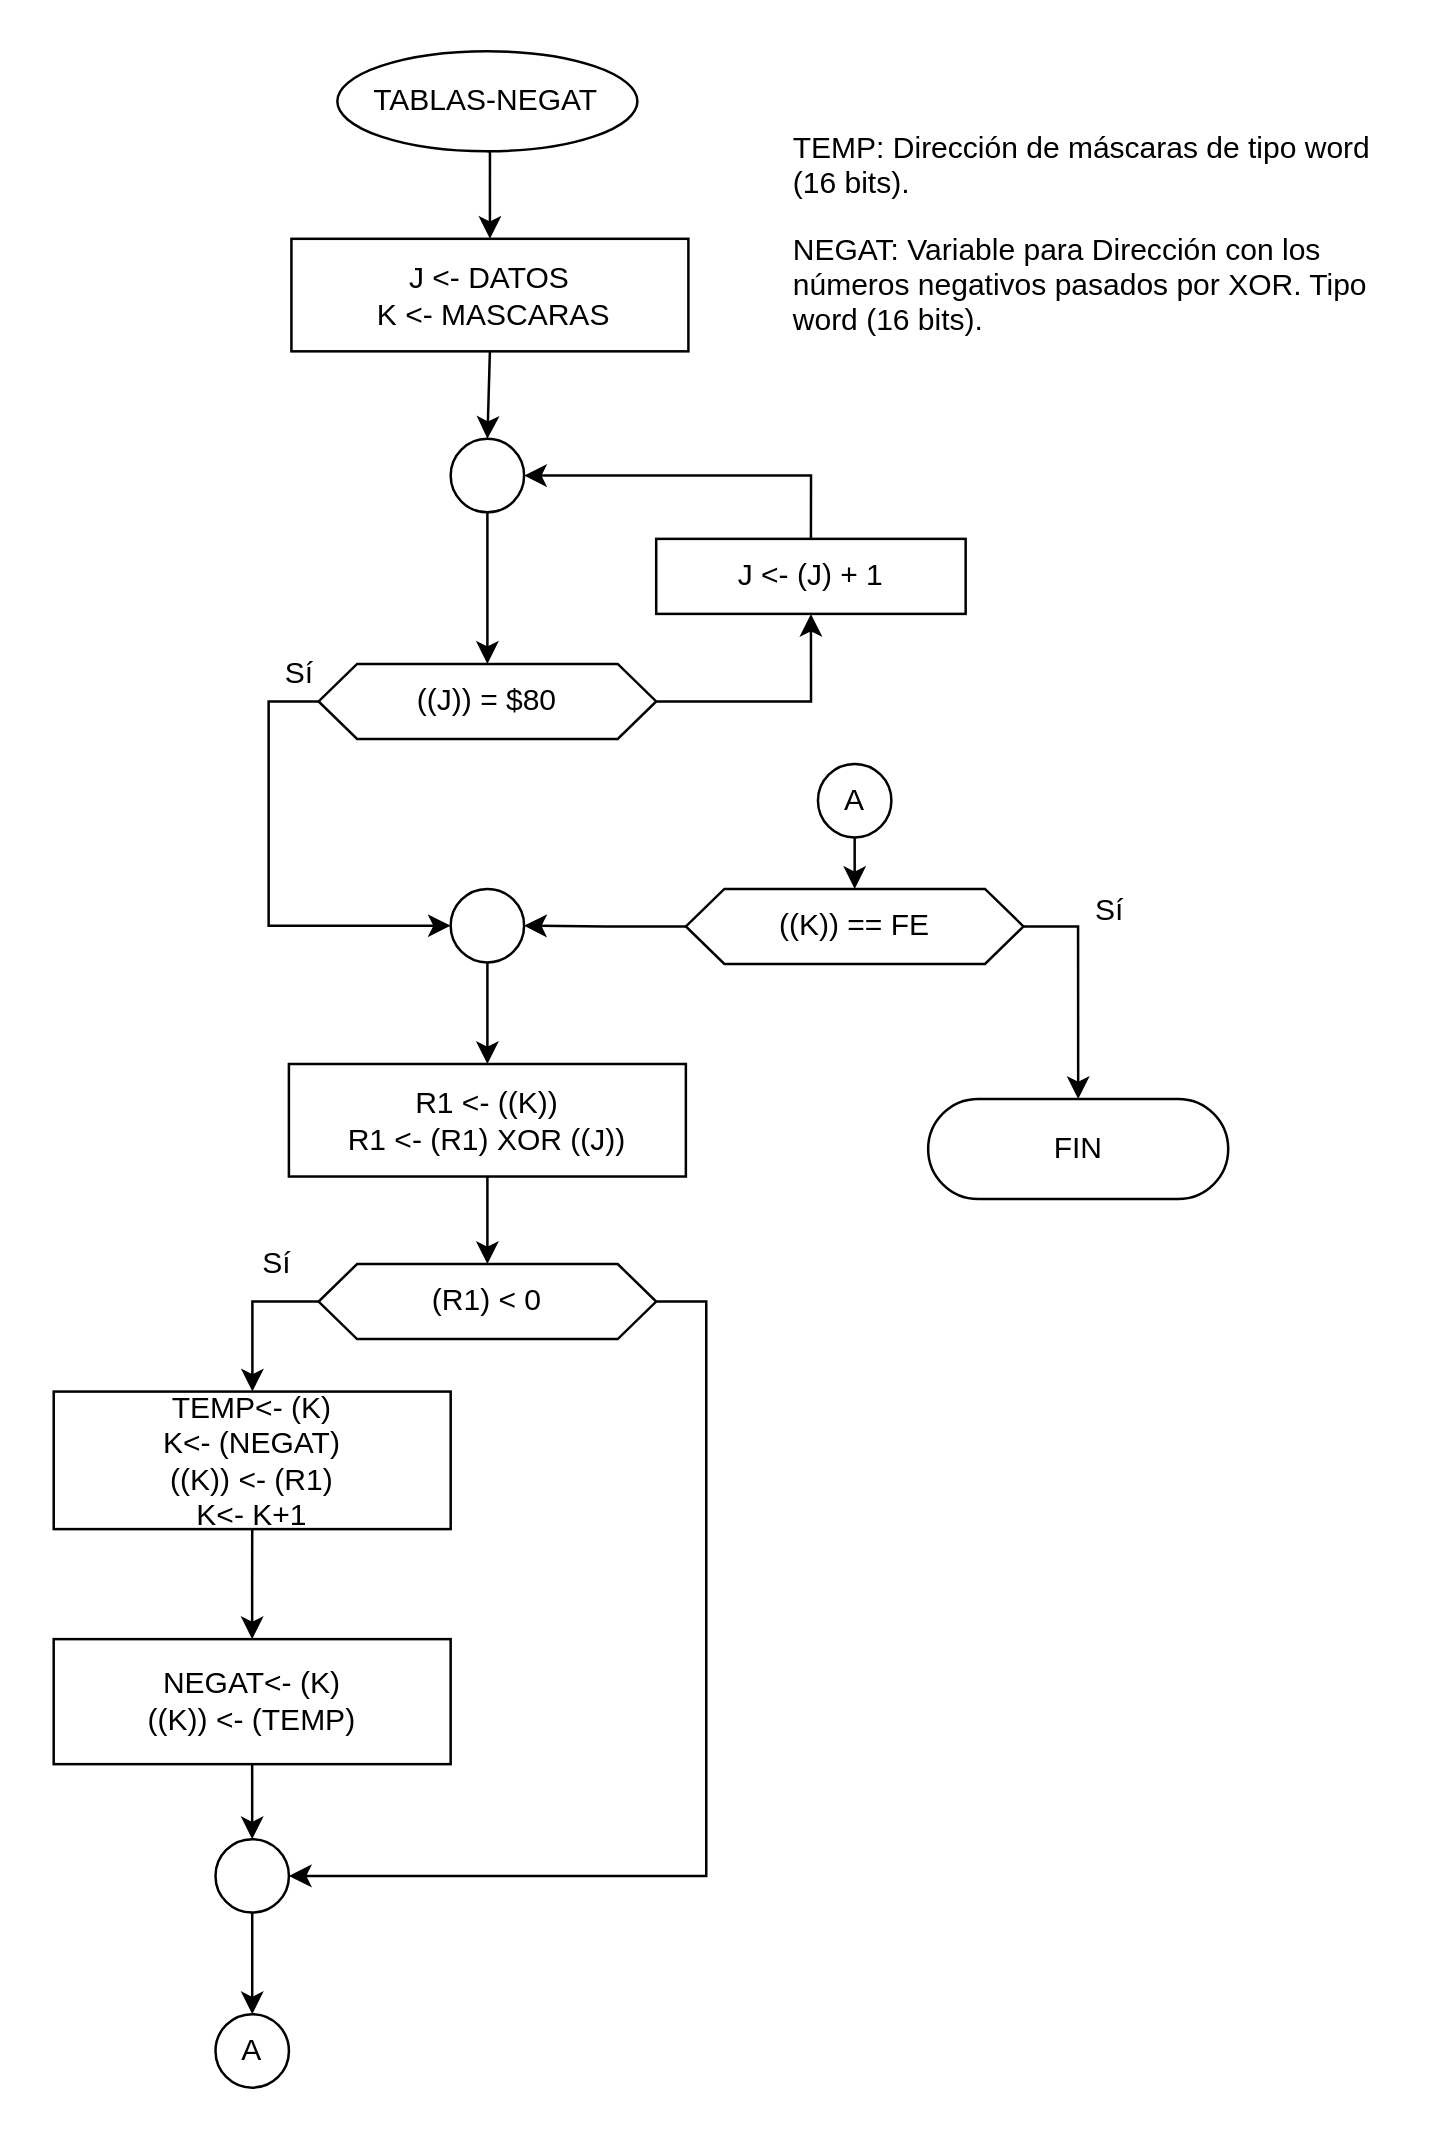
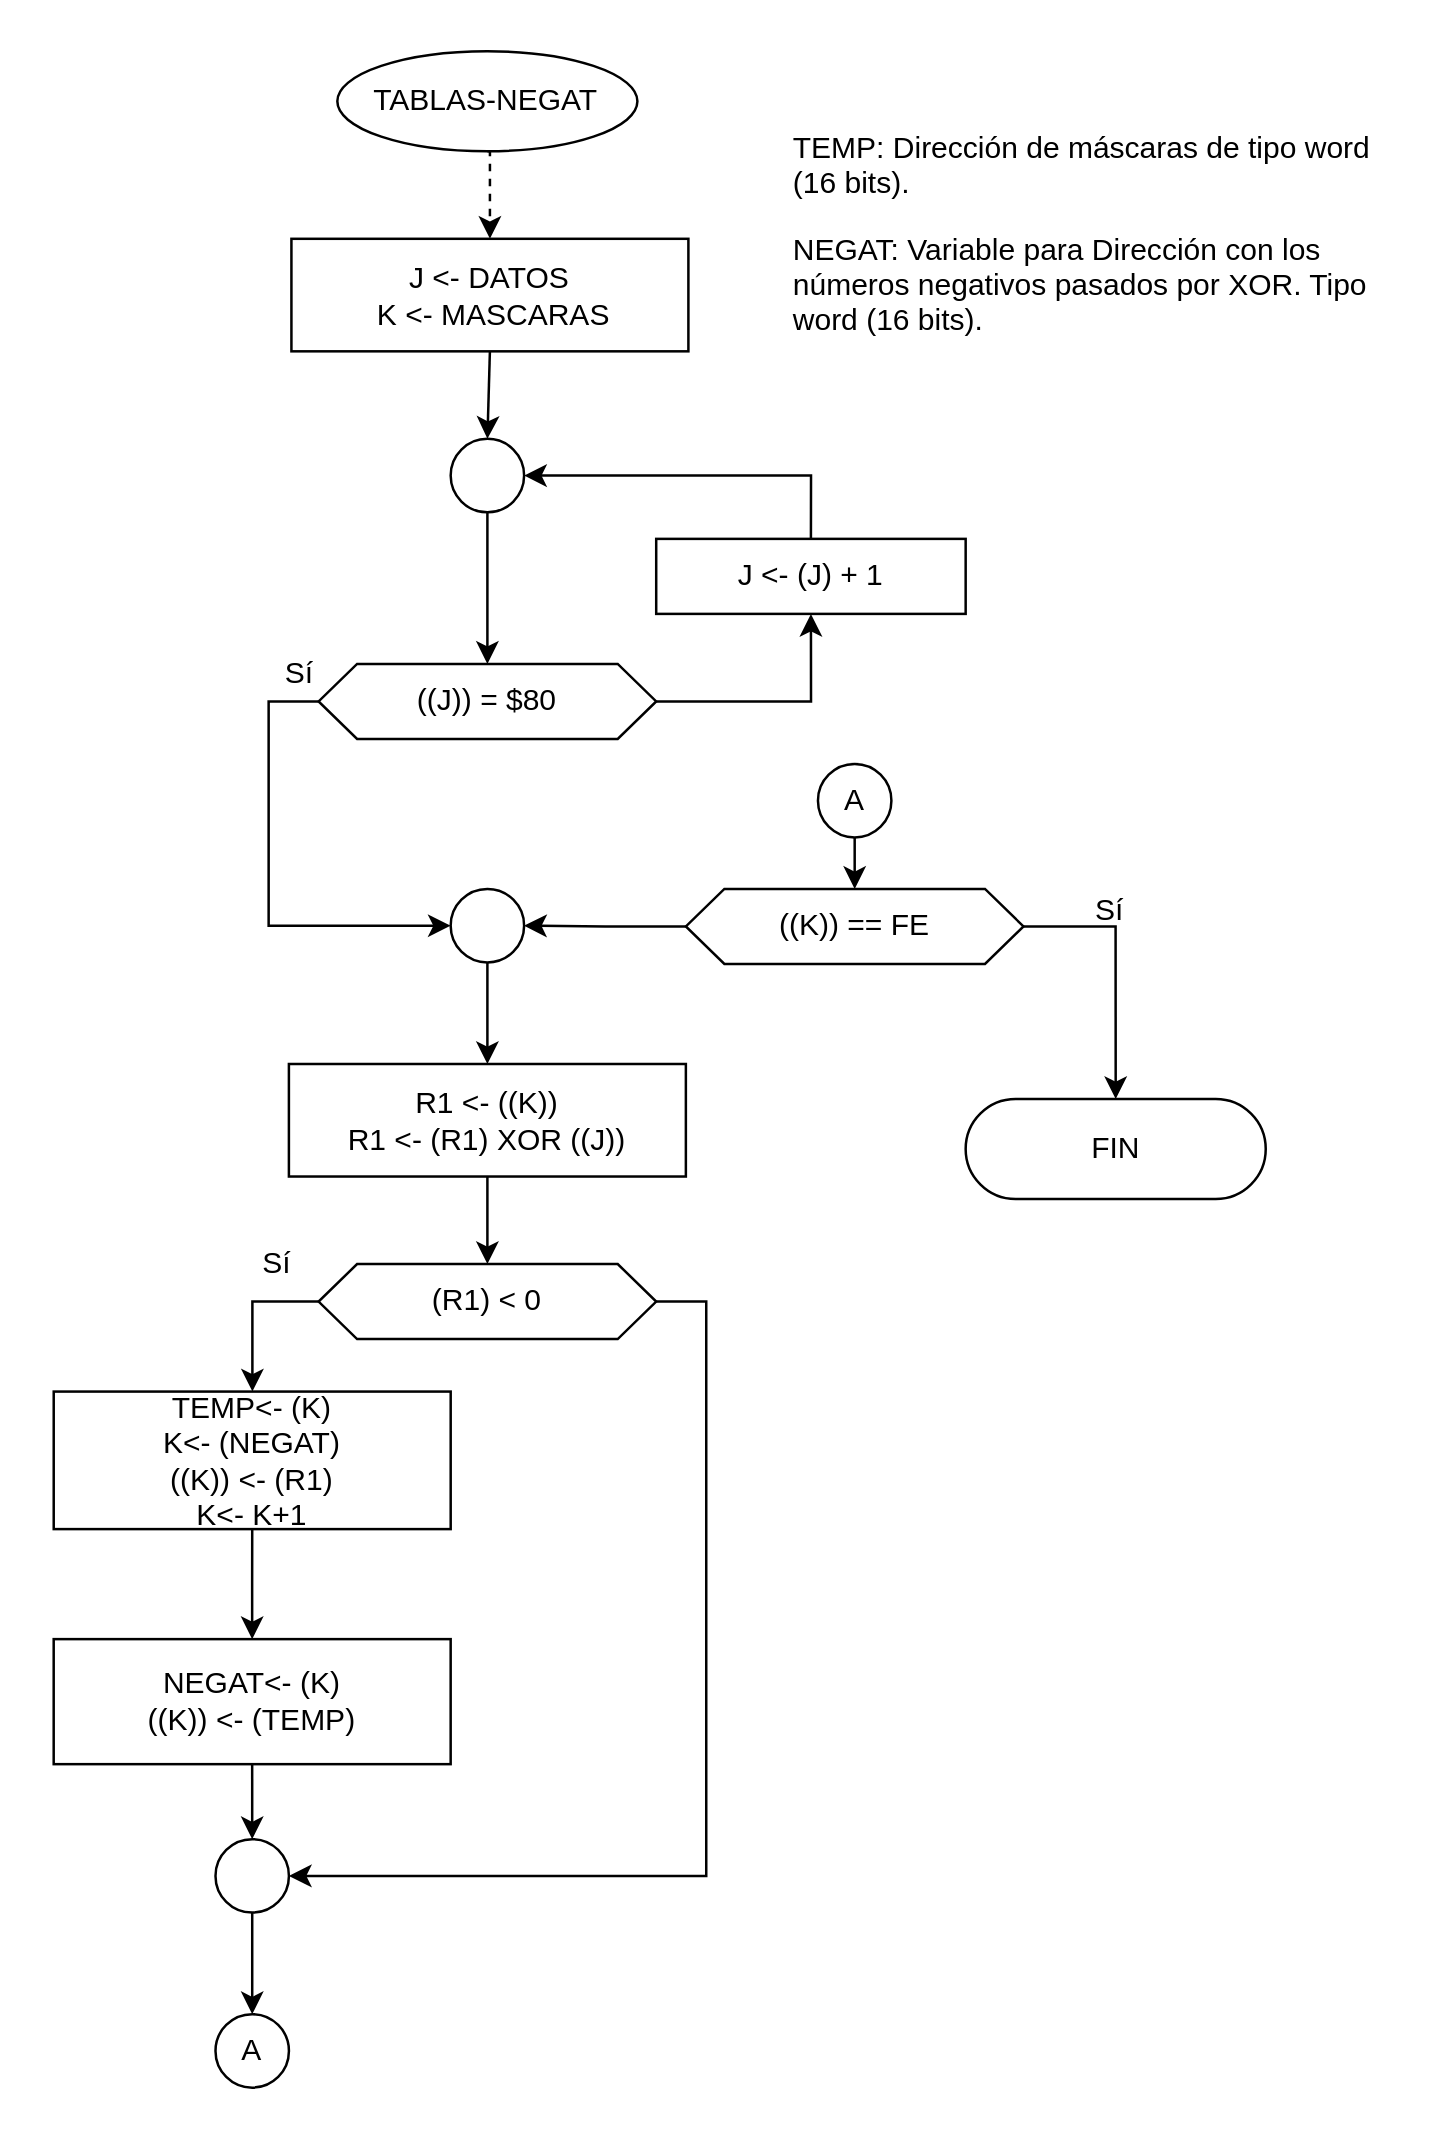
(490, 188) -> (490, 188)
(1078, 1149) -> (1115, 1149)
